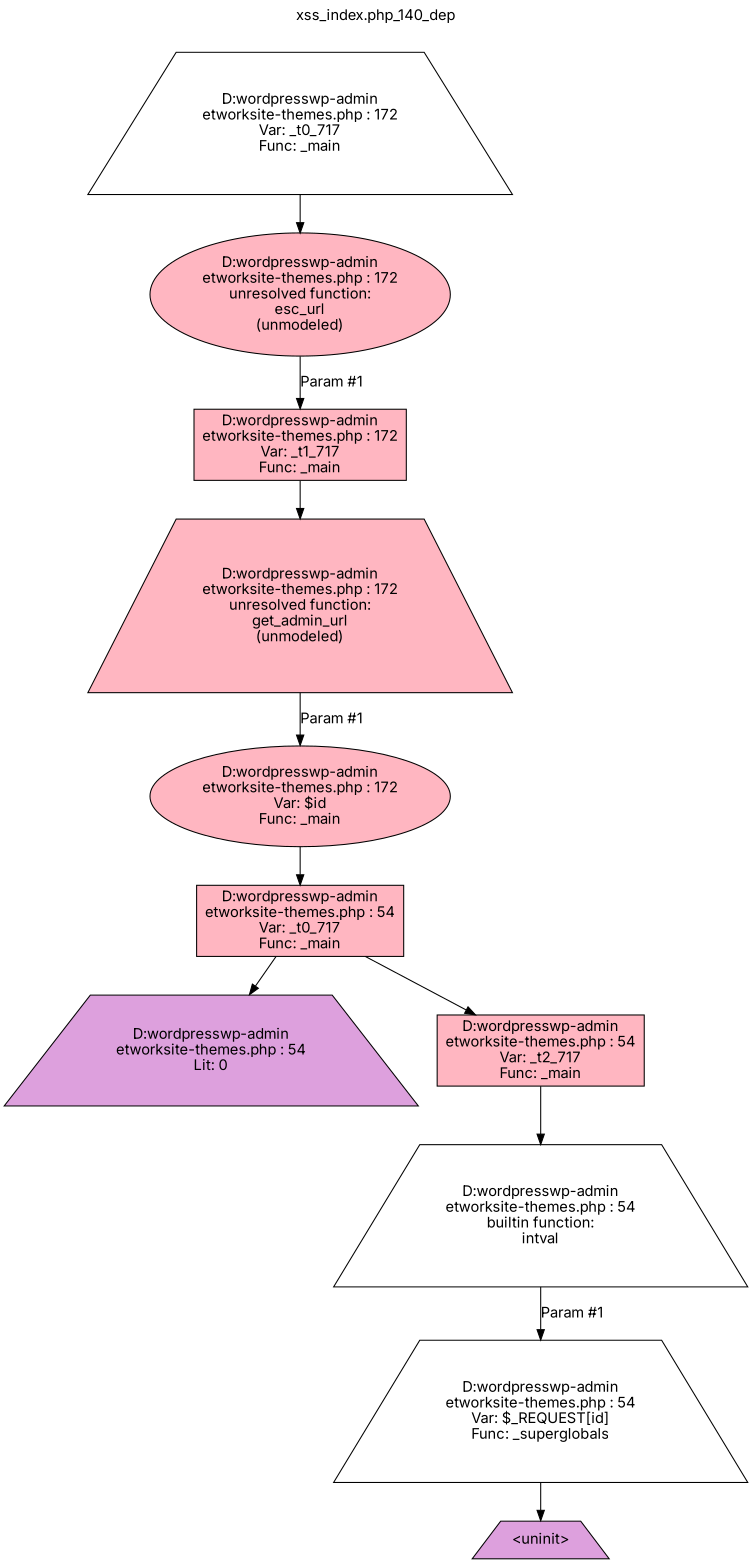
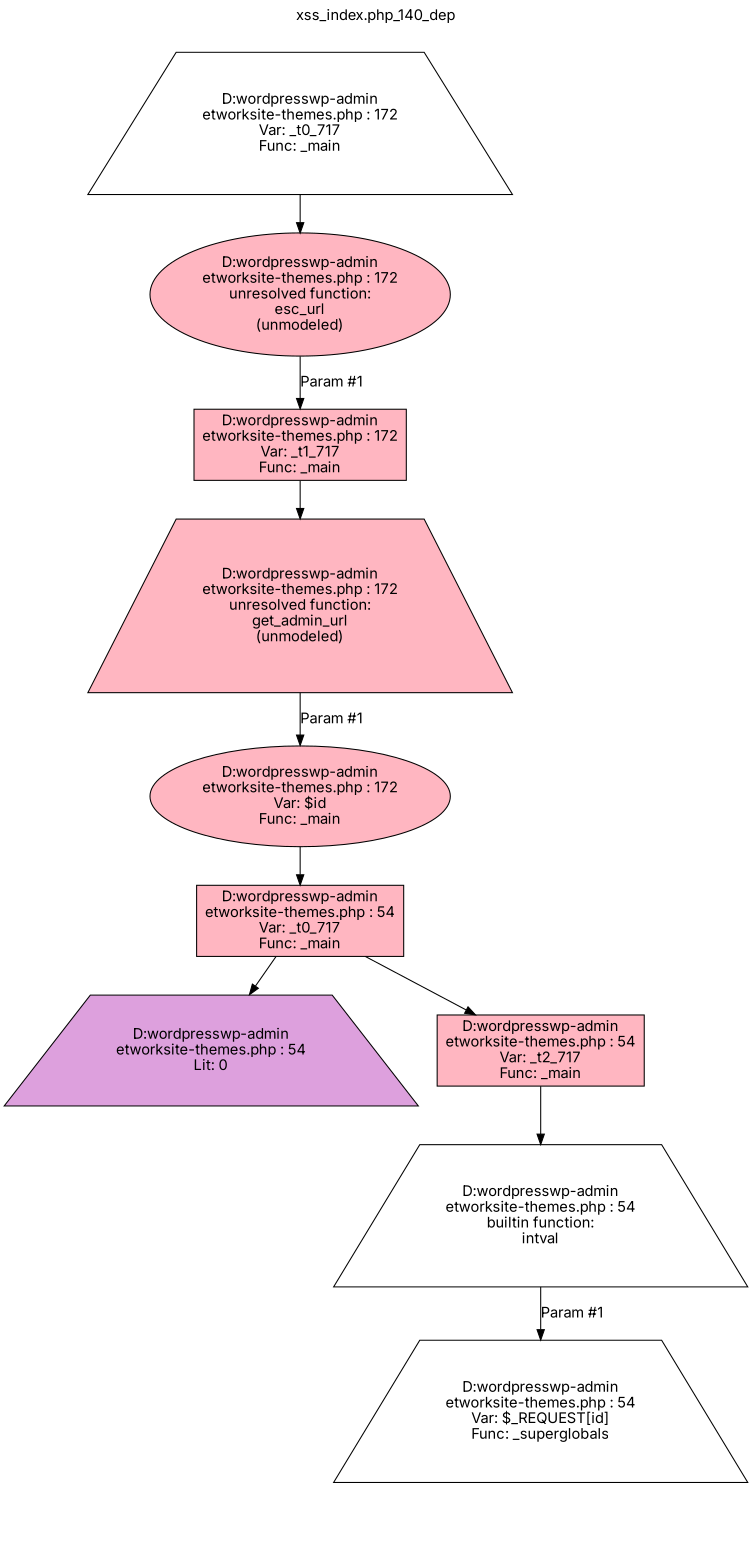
(541, 1540) -> none
